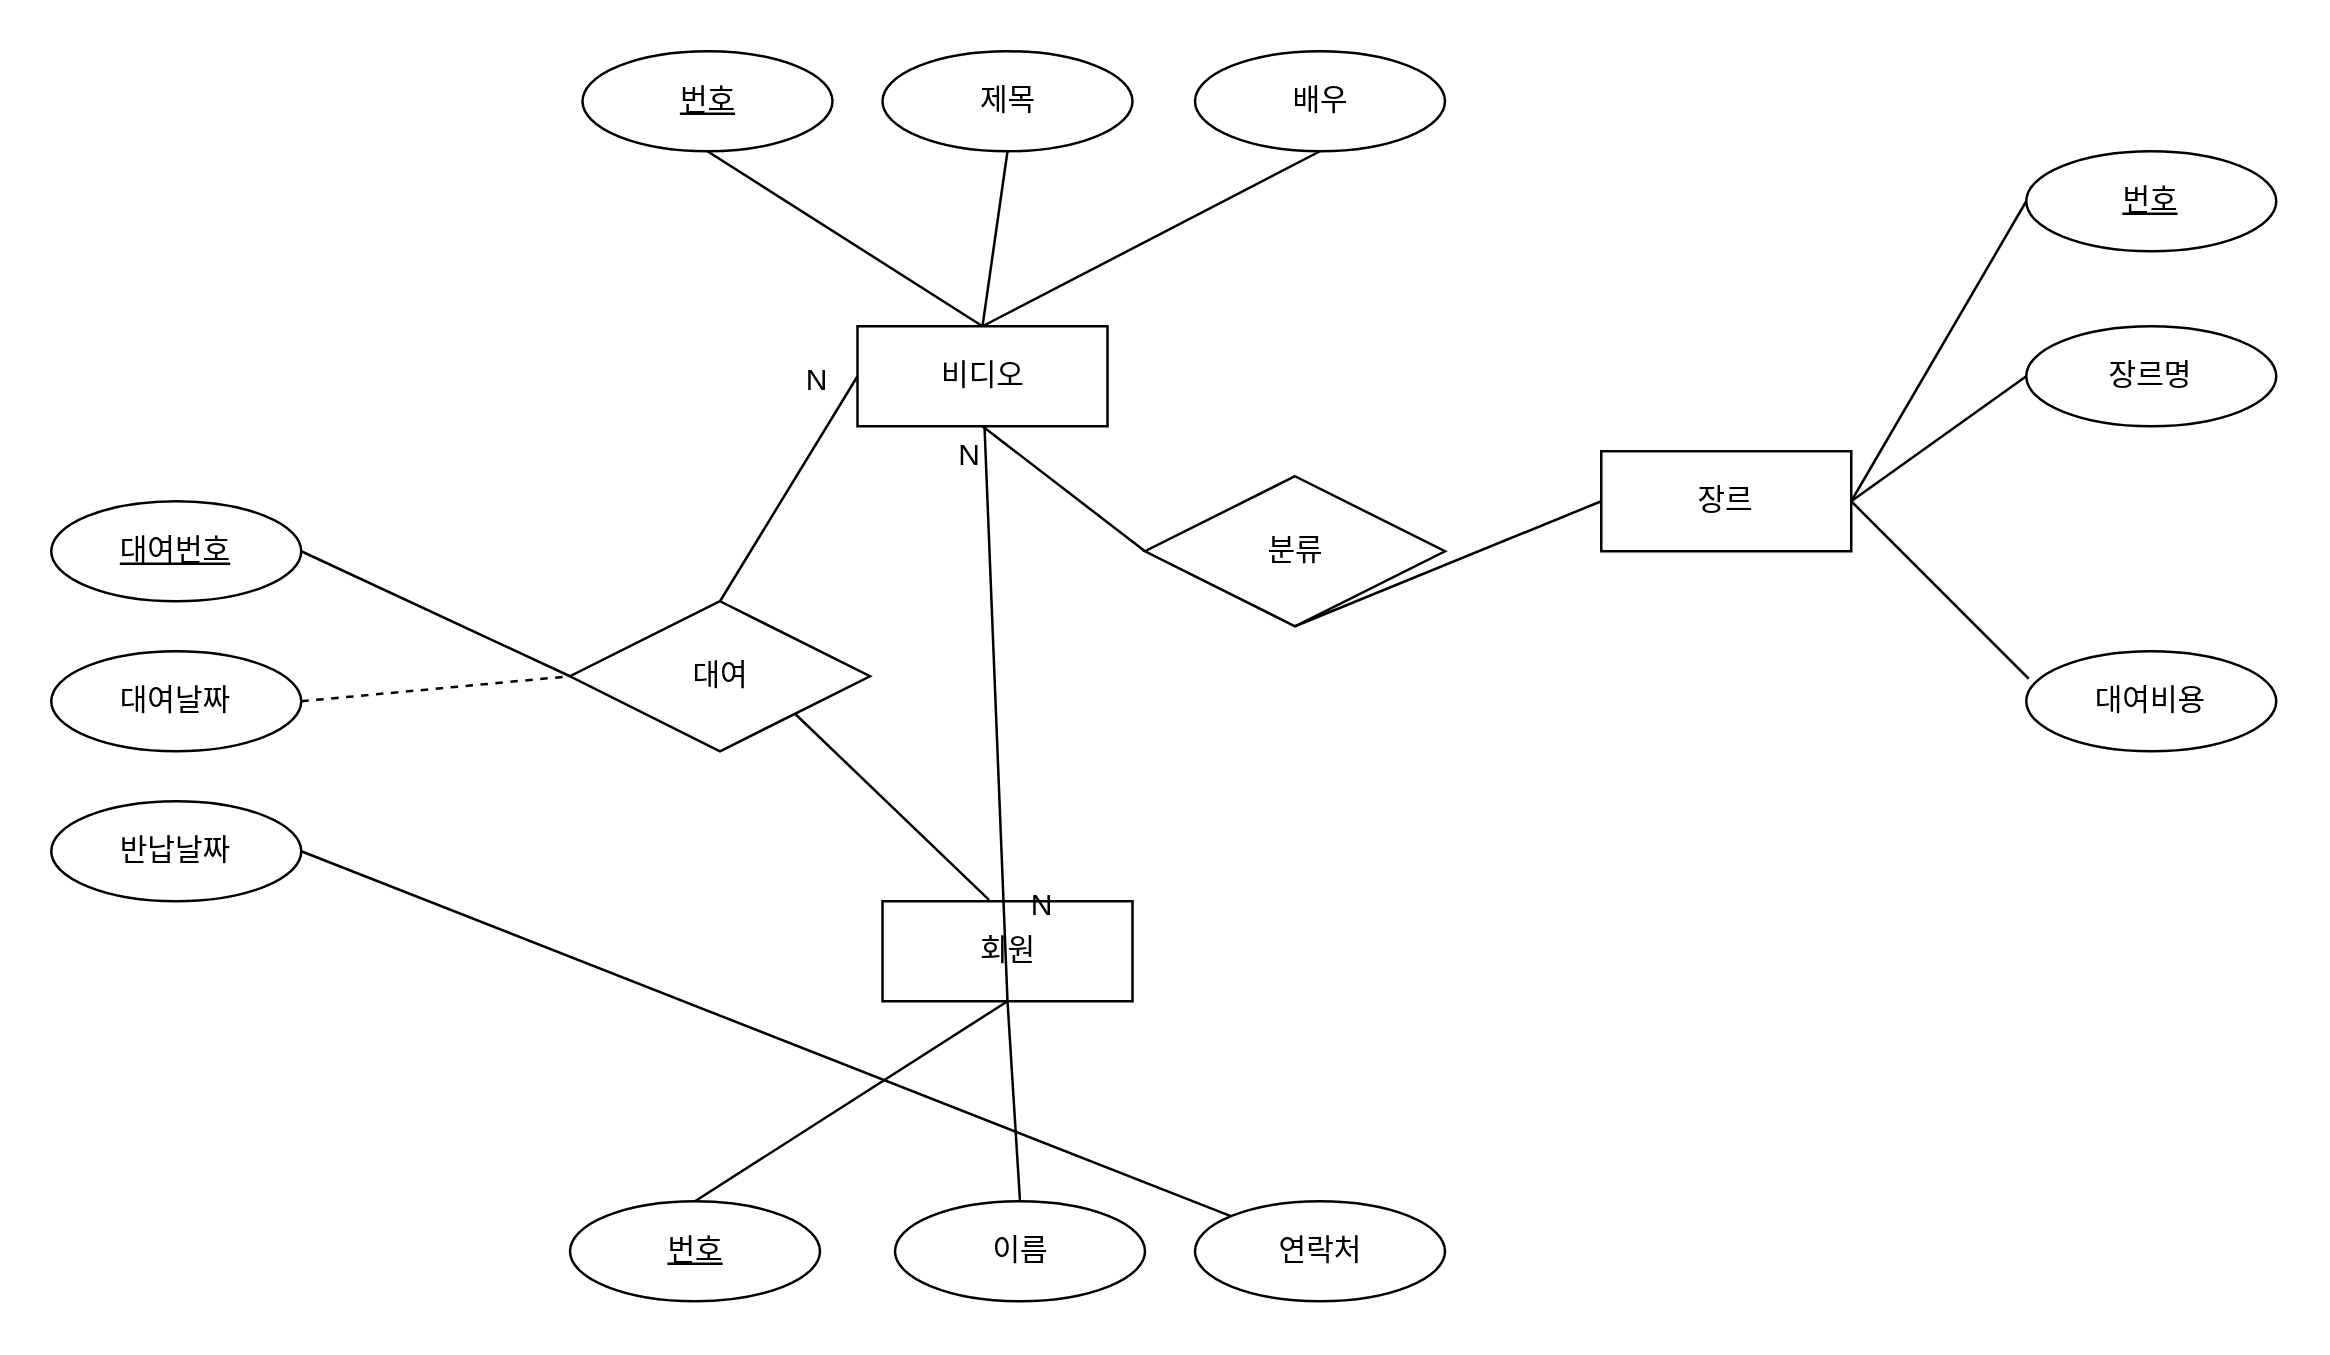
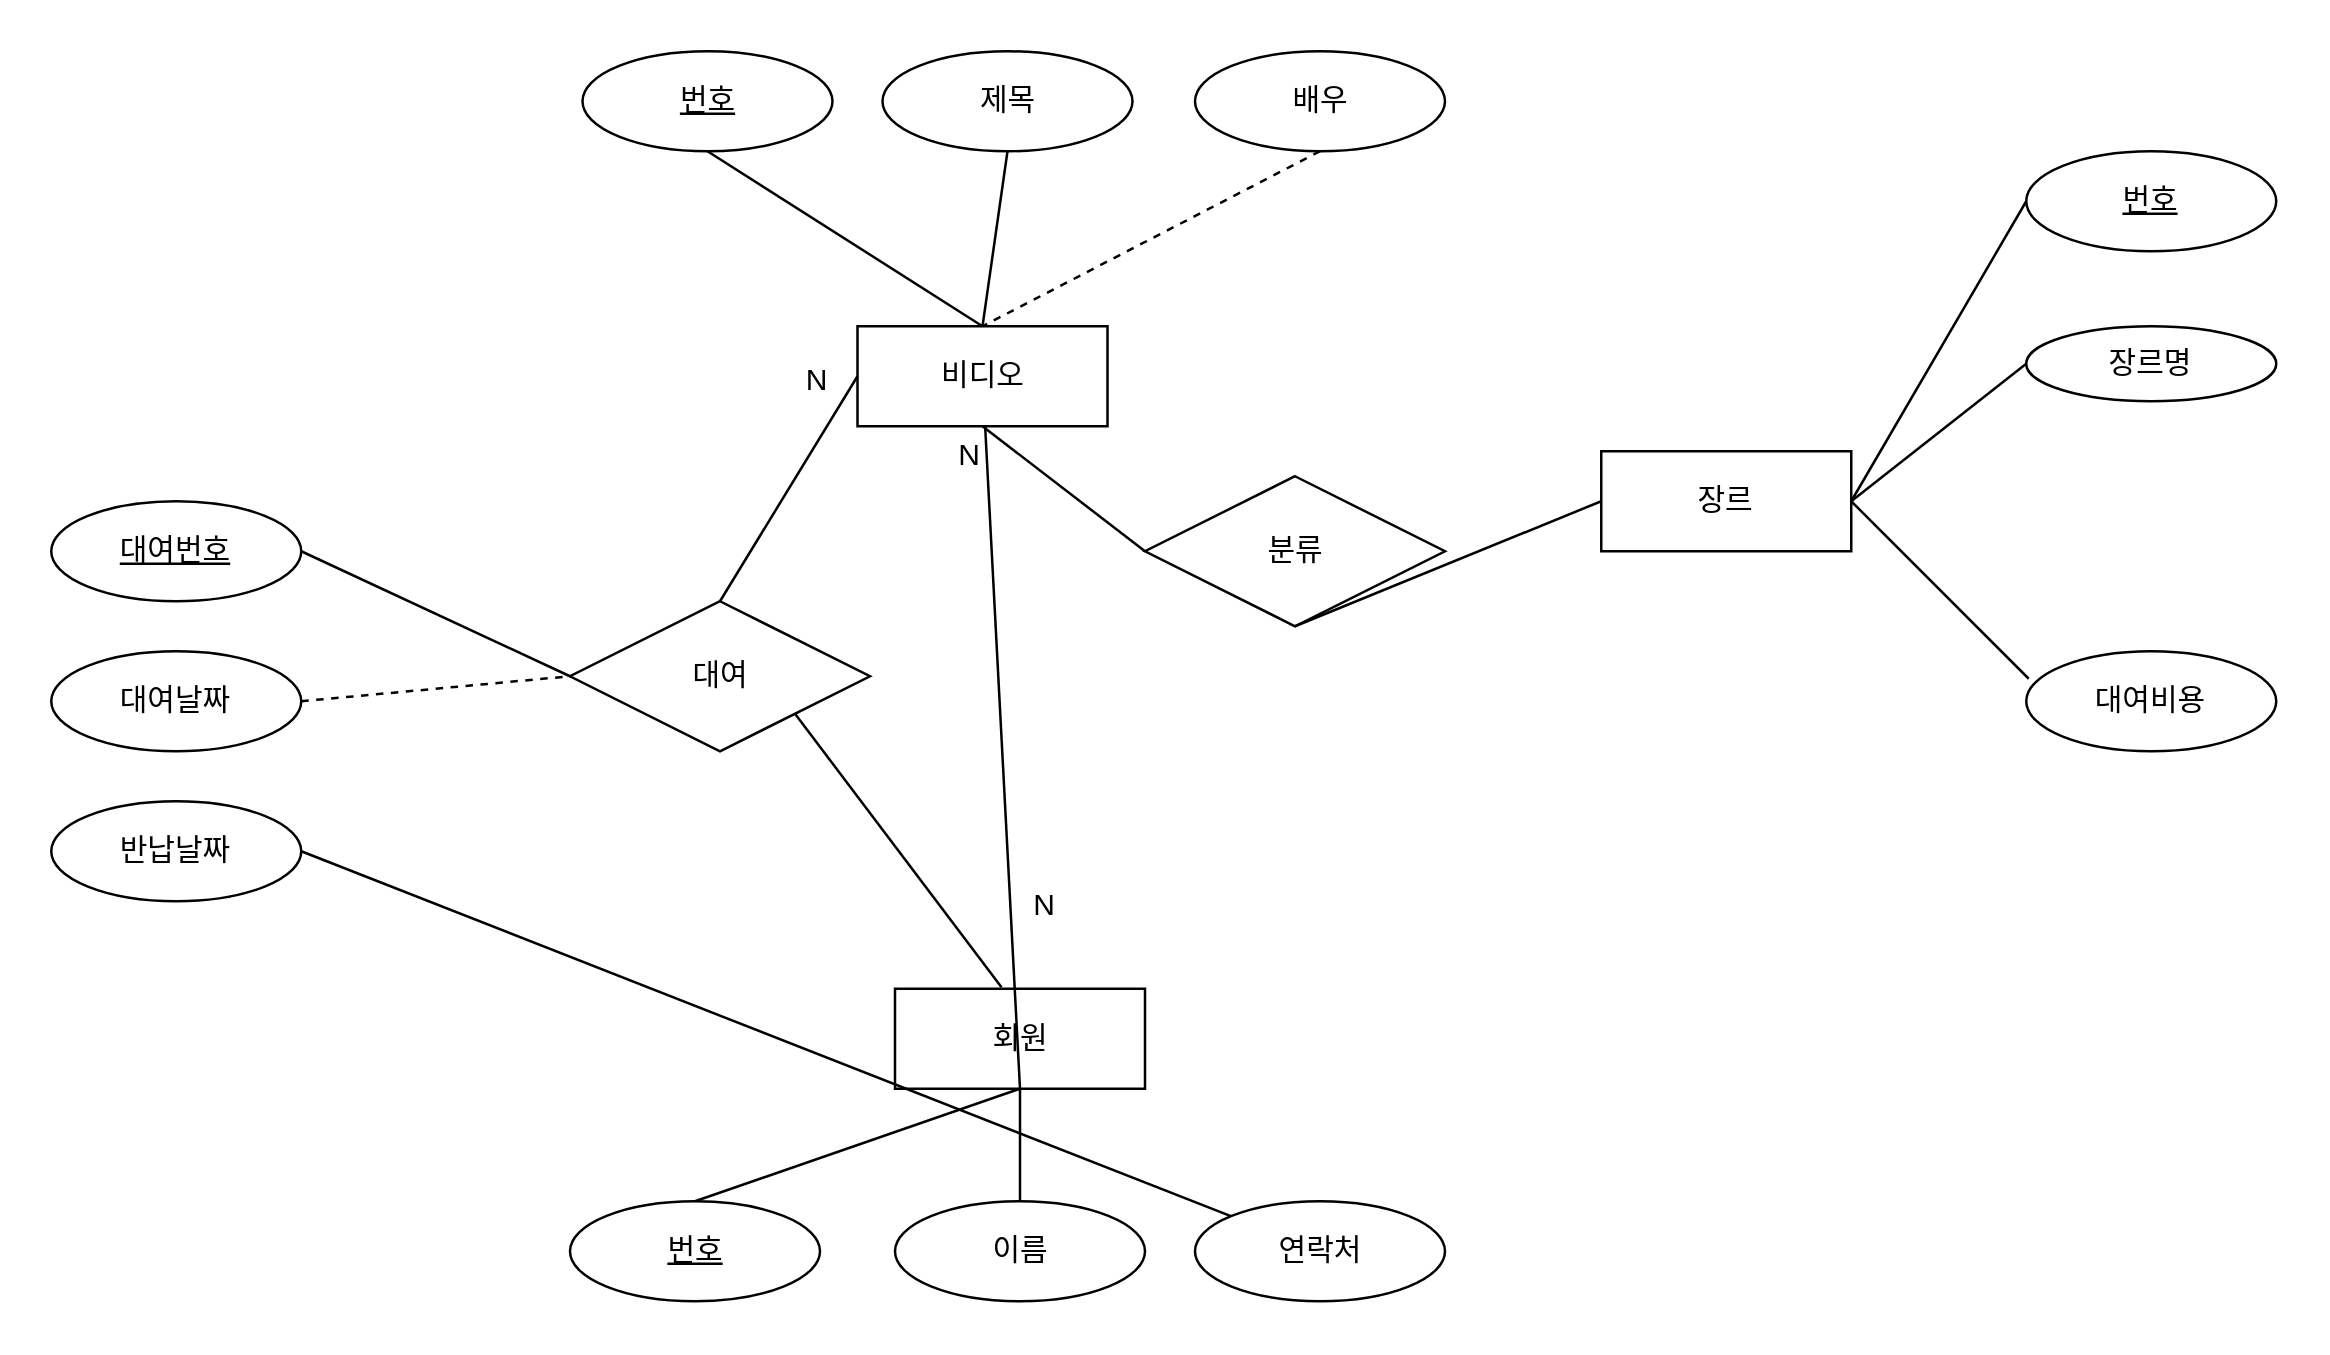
(1151, 239) -> (1151, 239)
(2151, 376) -> (2151, 364)
(1008, 951) -> (1020, 1039)
